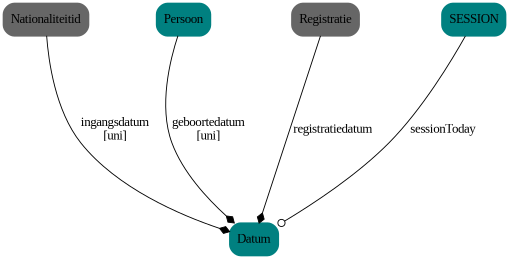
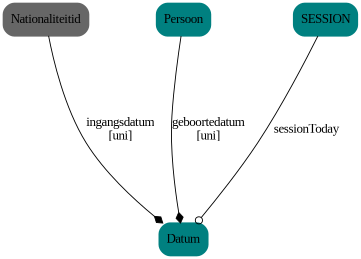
(326, 20) -> none
